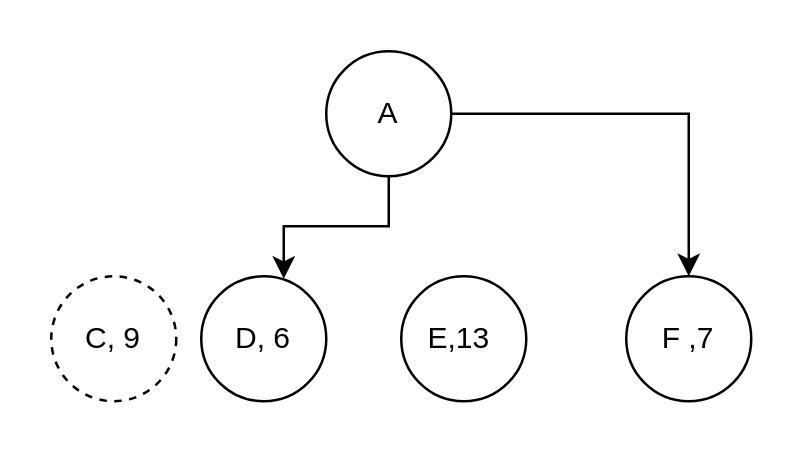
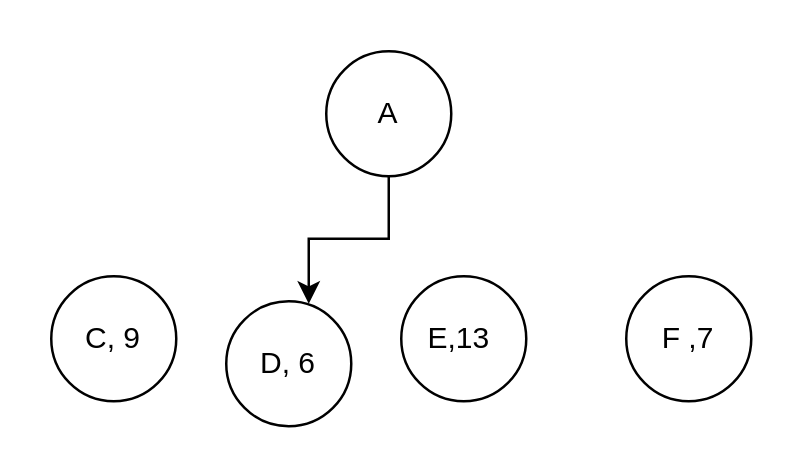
(643, 114) -> none
(114, 339) -> (114, 339)
(264, 339) -> (289, 364)
